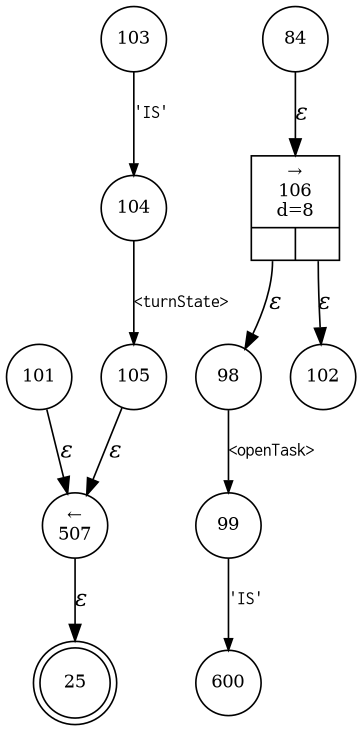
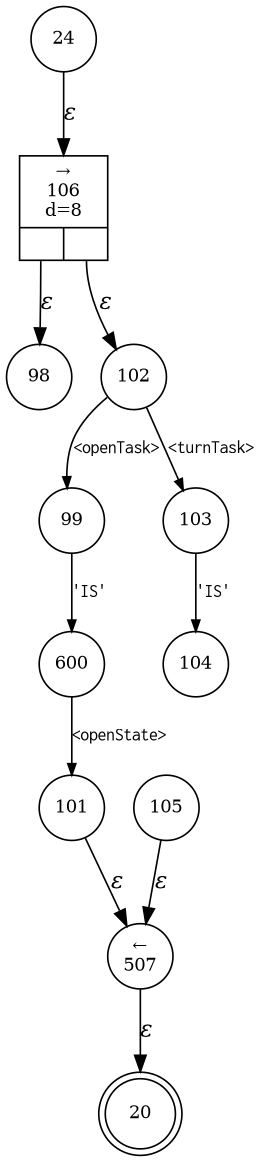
(295, 39) -> (64, 39)
(134, 287) -> none
none -> (163, 444)
(228, 445) -> (77, 432)
(75, 683) -> (140, 1114)
none -> (72, 730)
